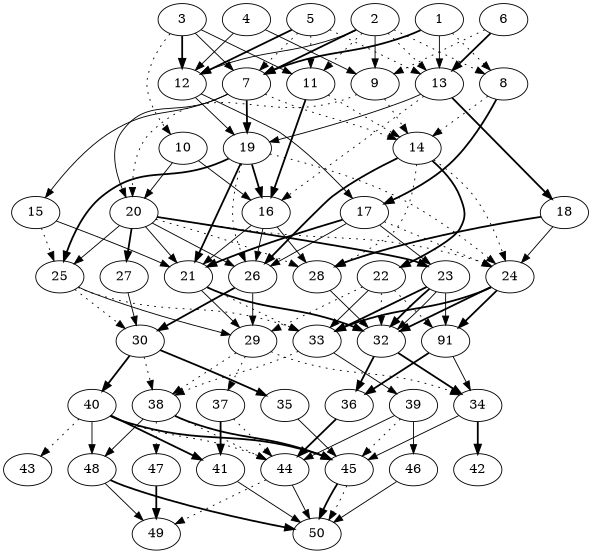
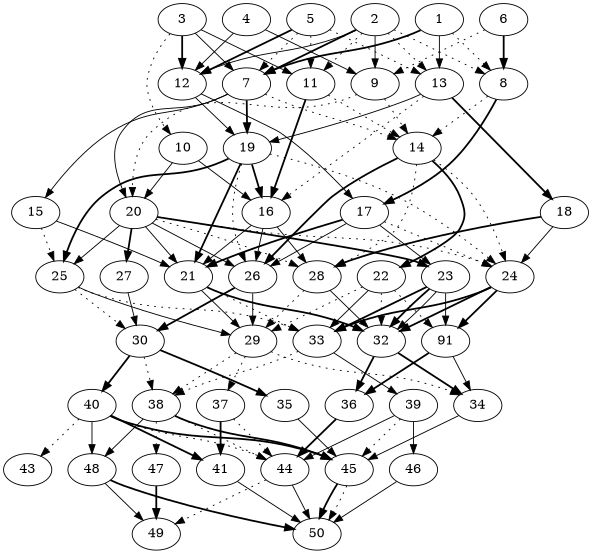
(476, 48) -> (504, 47)
none -> (290, 304)
(478, 470) -> none
